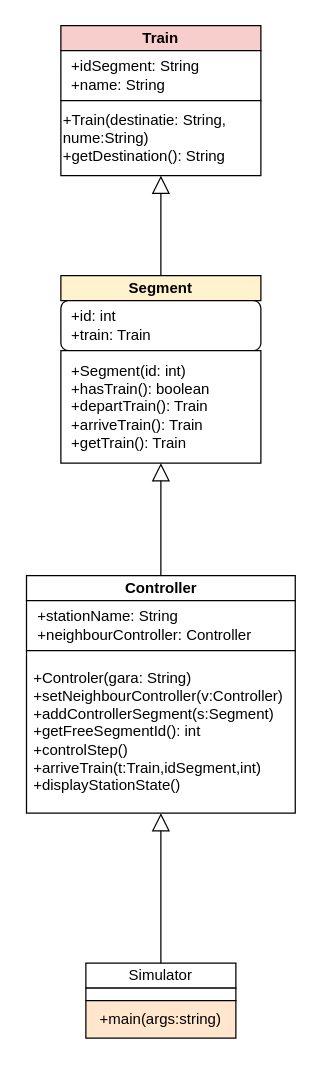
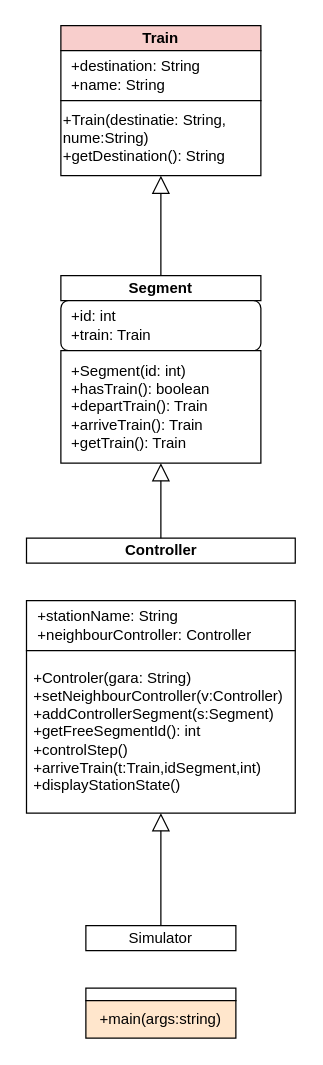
(131, 76) -> (137, 76)
(161, 288) -> (161, 288)
(161, 588) -> (161, 551)
(161, 976) -> (161, 938)
